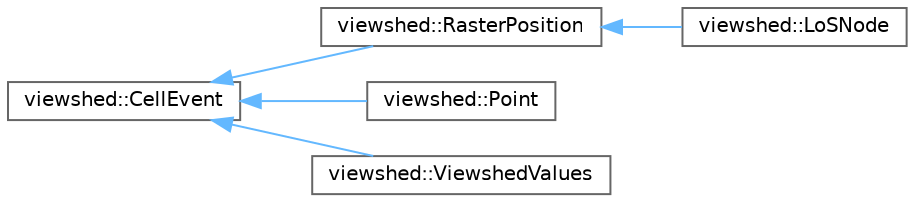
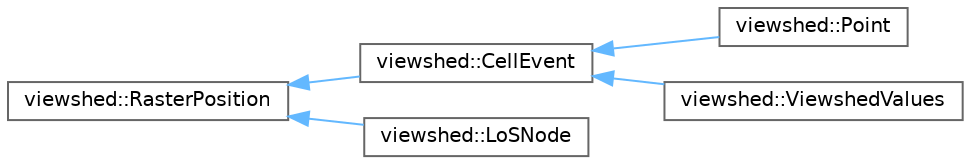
(302, 62) -> (334, 79)
